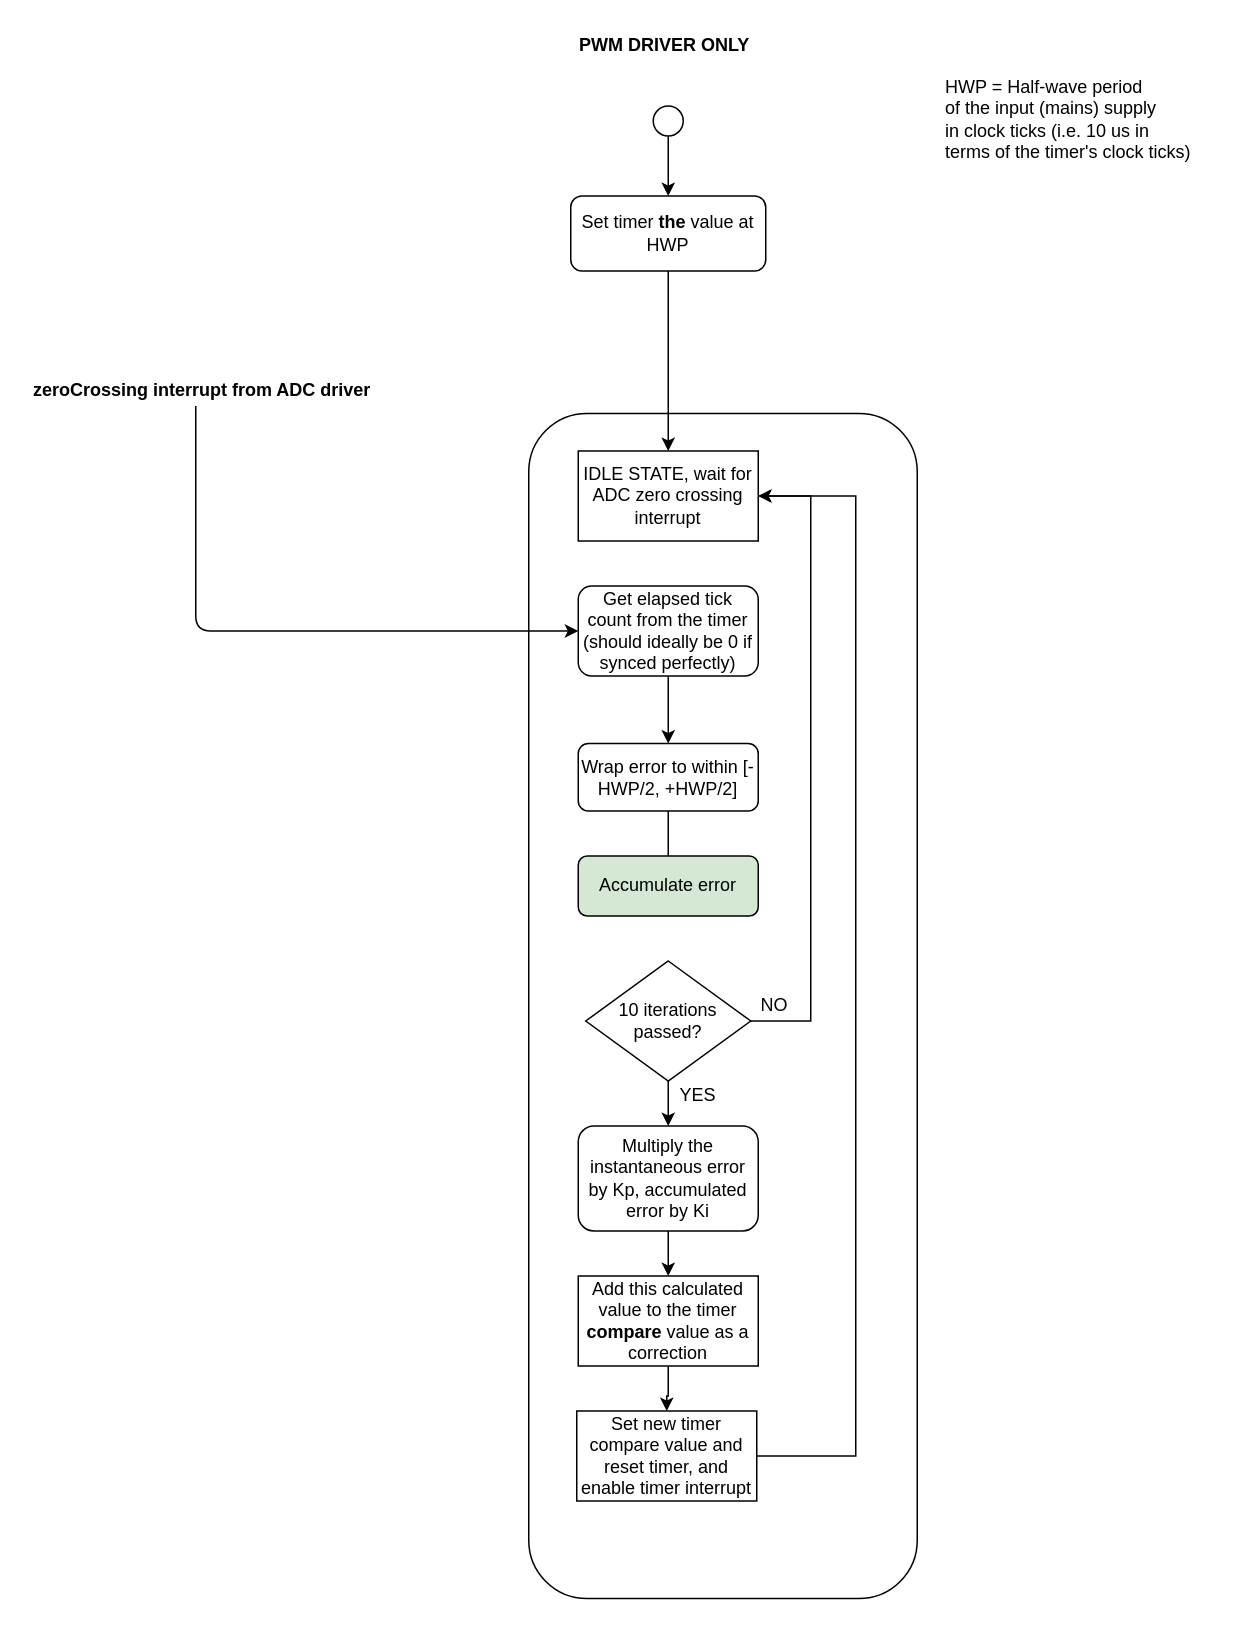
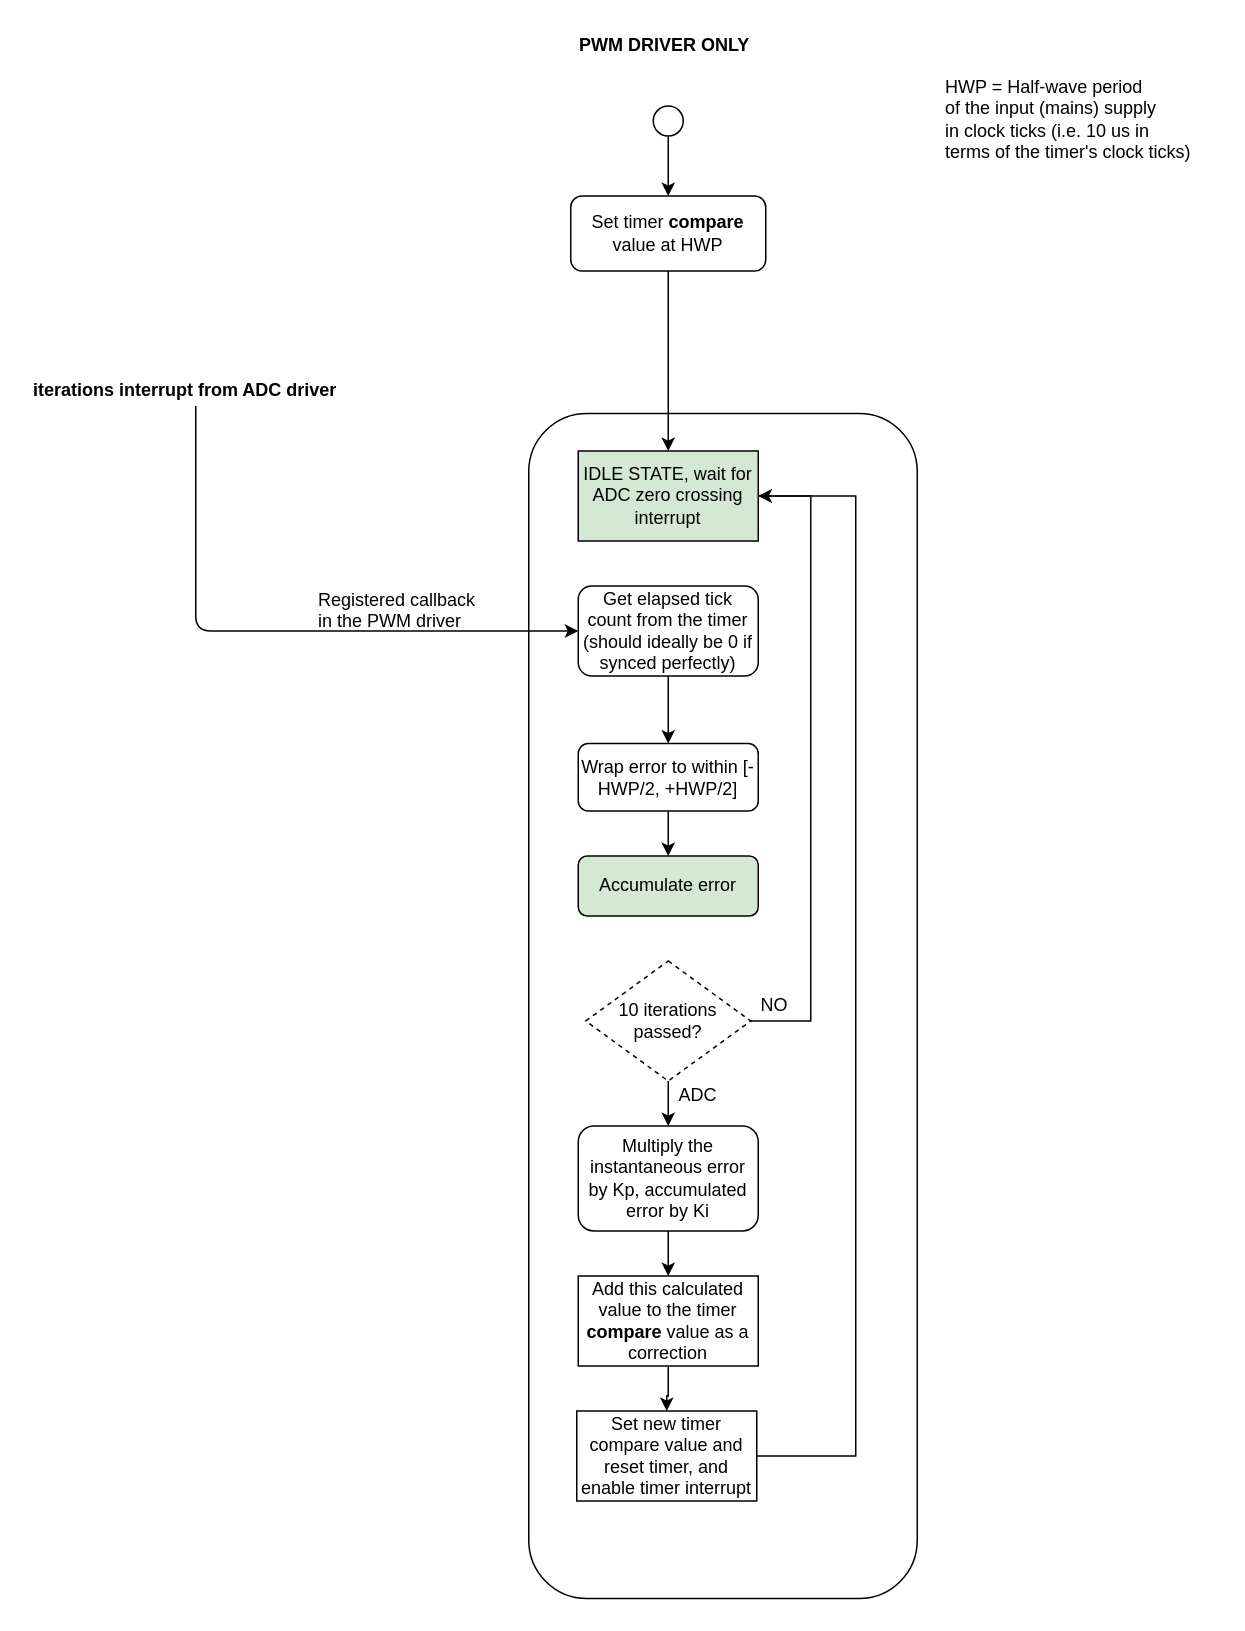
(668, 233) -> (668, 233)
(209, 391) -> (196, 391)
(668, 496) -> (668, 496)
none -> (406, 608)
(668, 848) -> (668, 844)
(668, 1021) -> (668, 1021)
(751, 1021) -> (751, 1021)
(698, 1096) -> (698, 1096)
